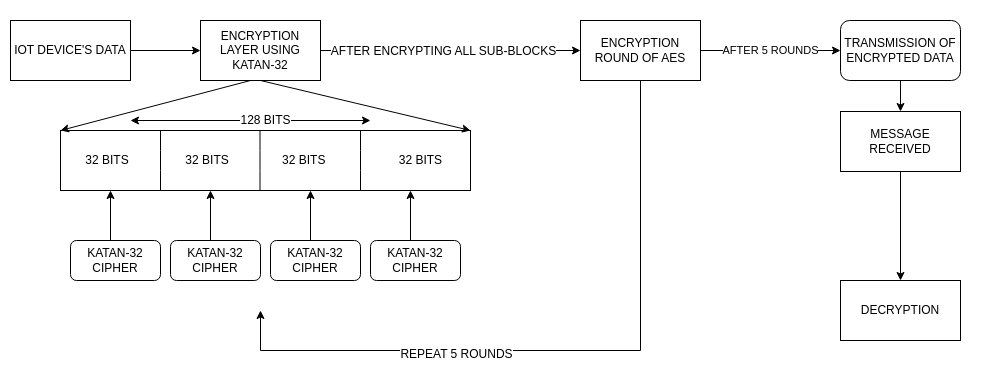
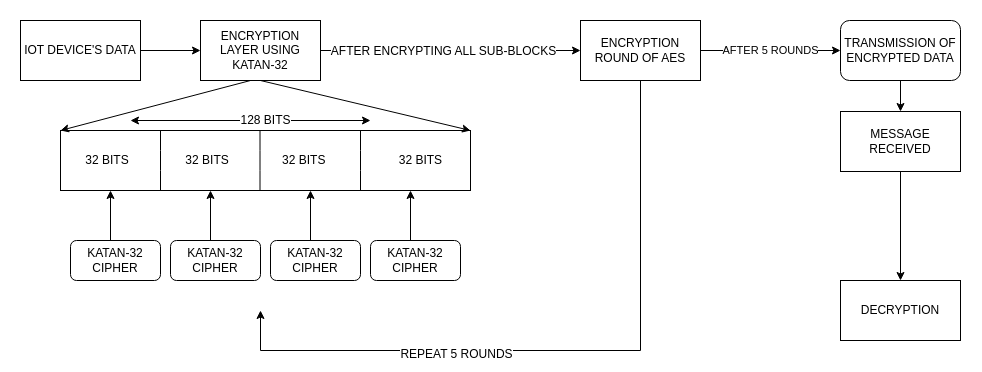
(71, 51) -> (81, 51)
